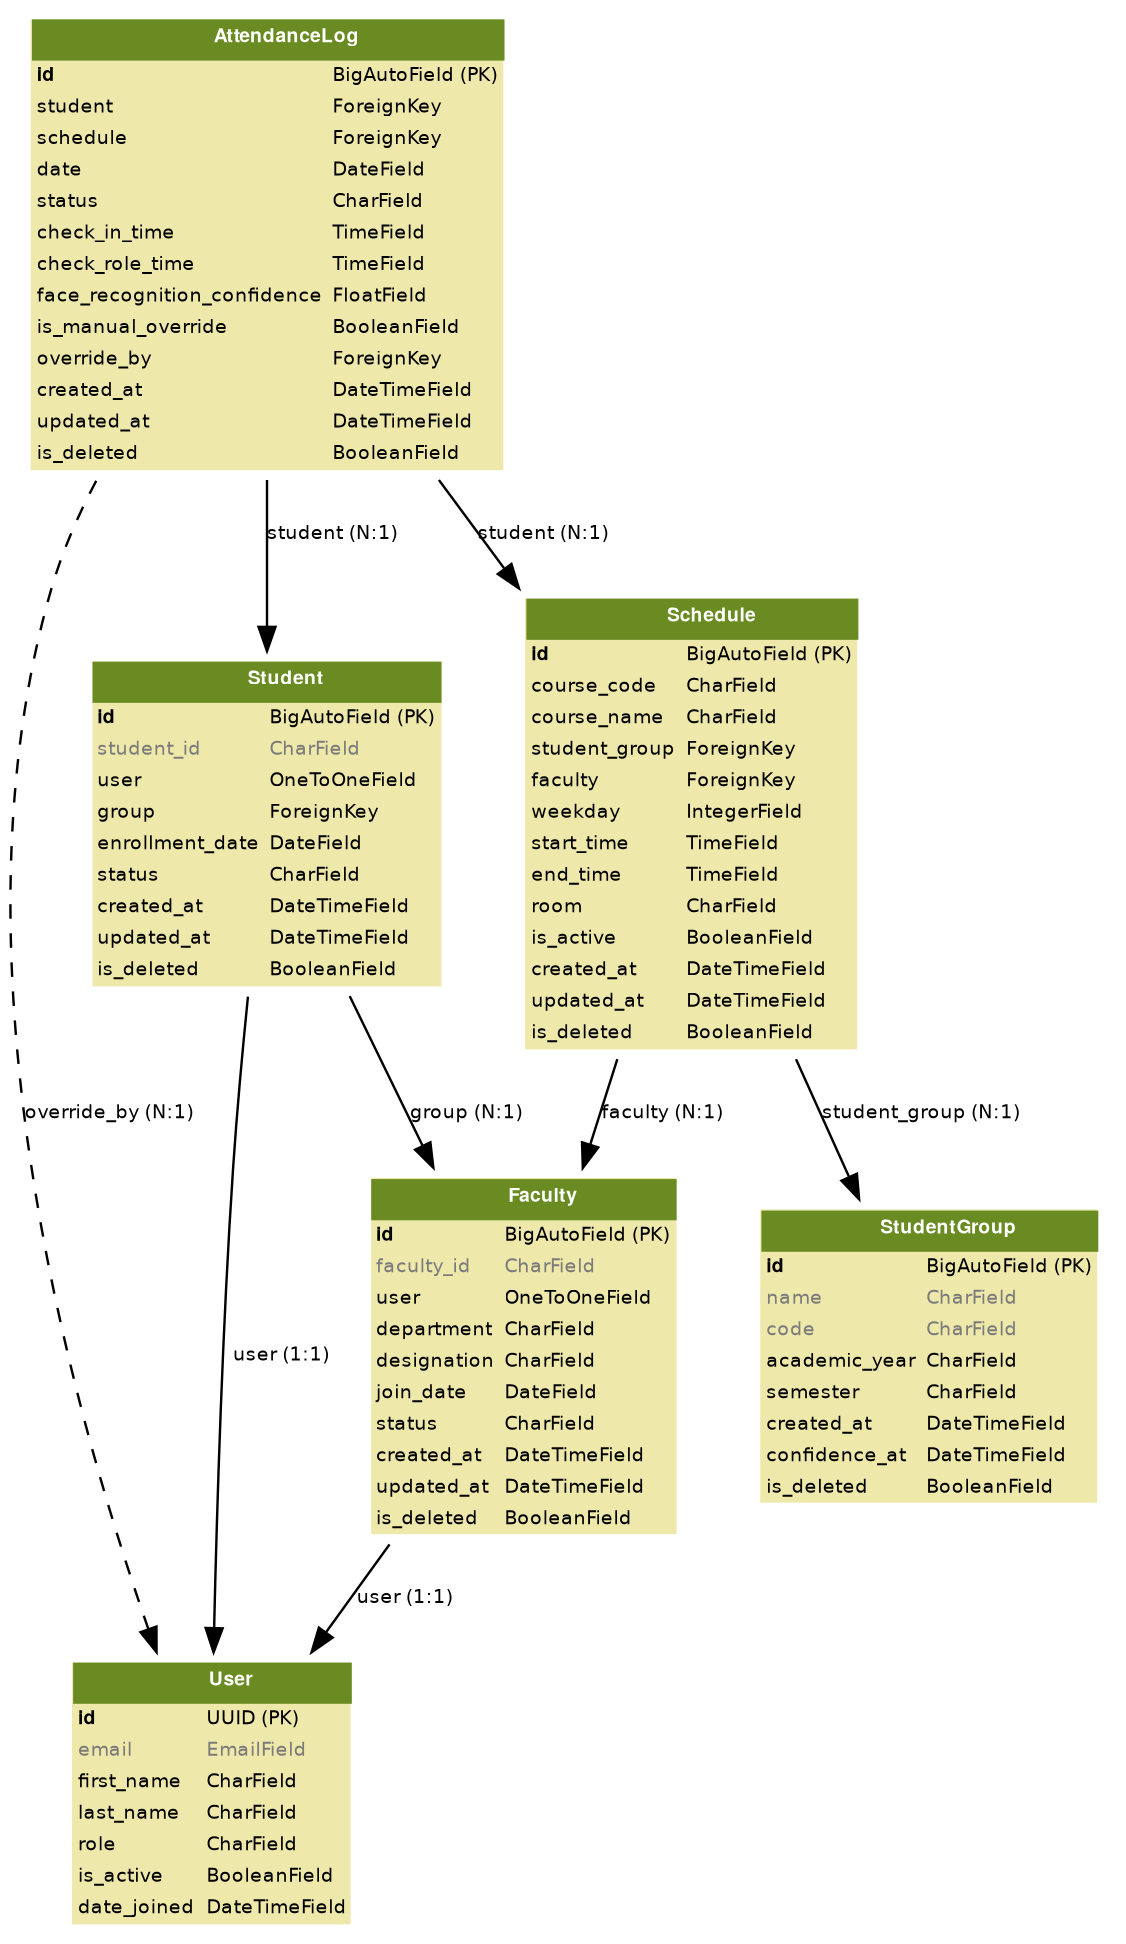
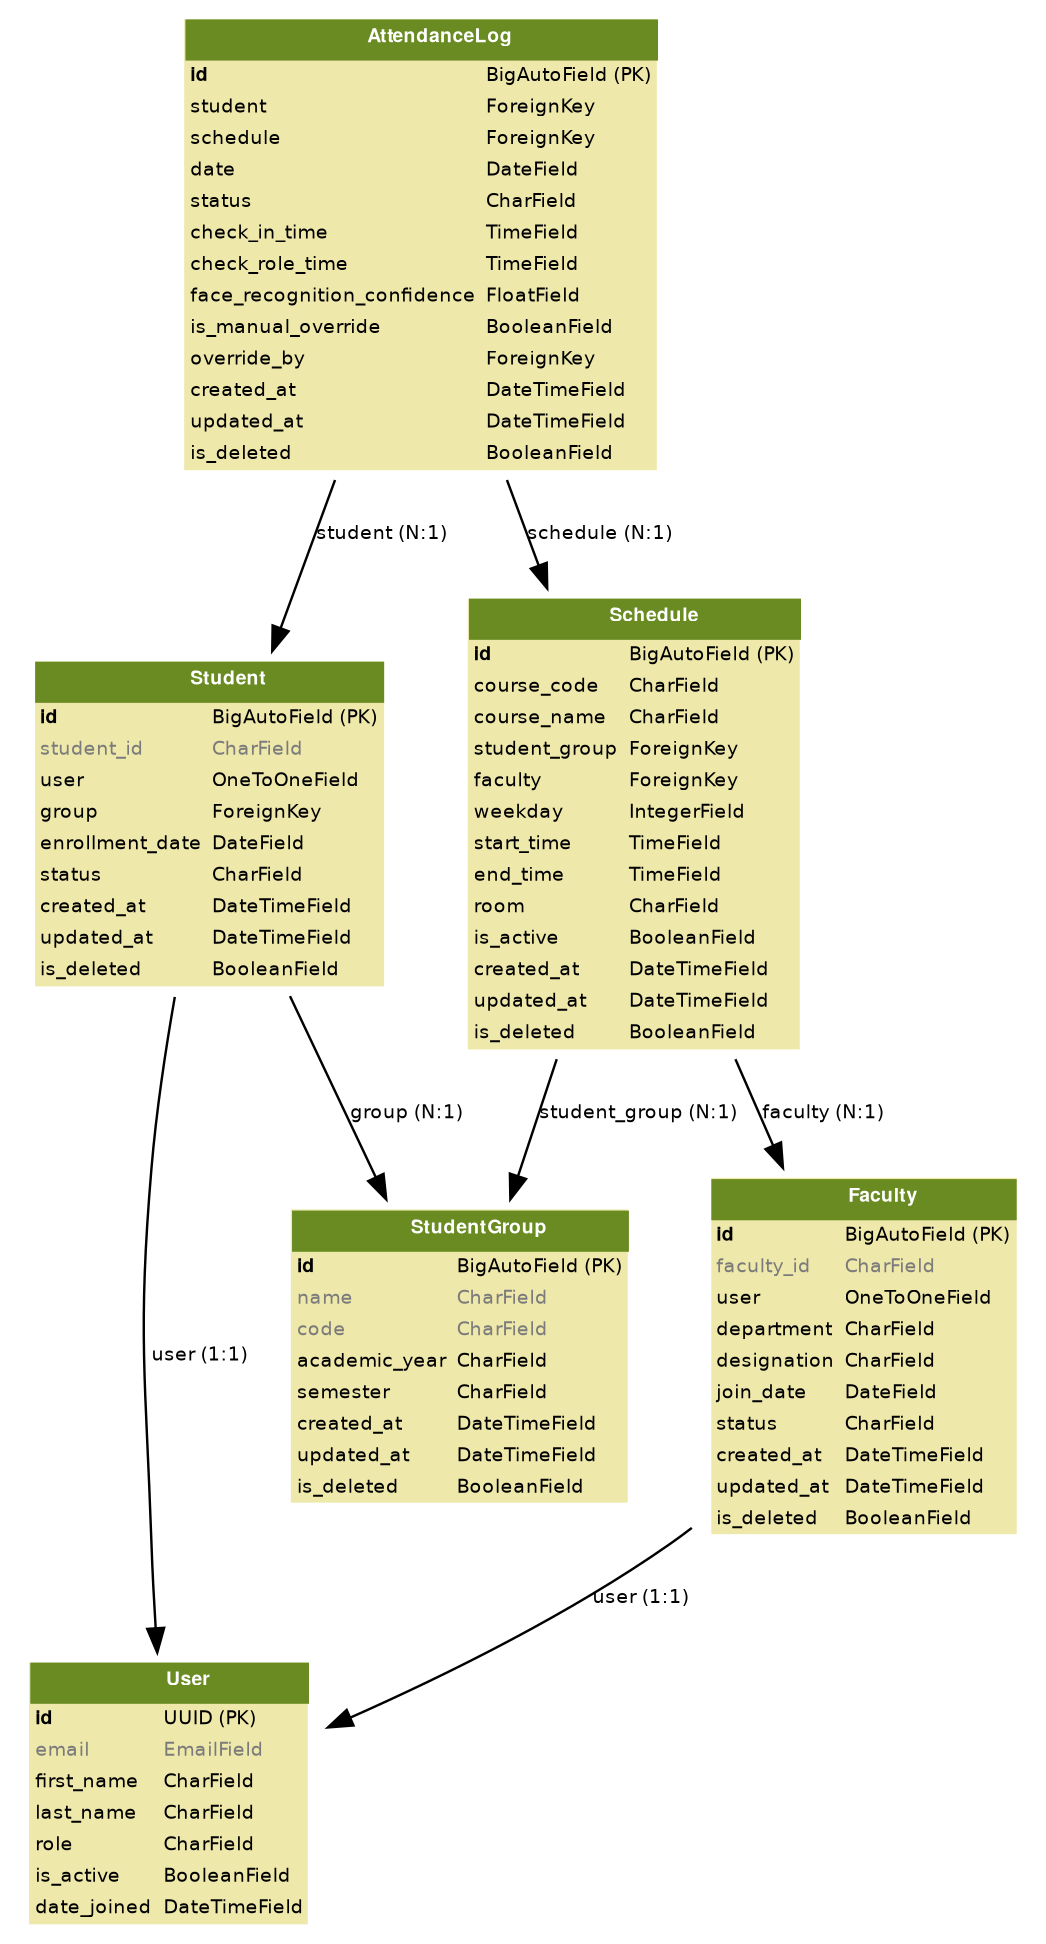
(545, 534) -> (601, 534)
(19, 1056) -> none
(386, 1071) -> (333, 1087)
(837, 1455) -> (354, 1455)
